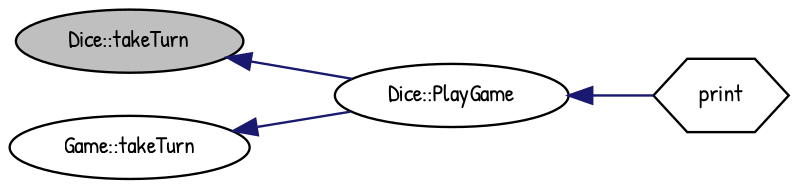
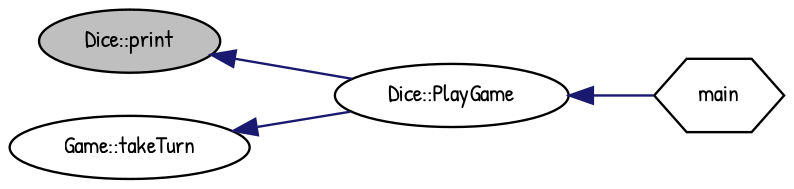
(130, 41) -> (130, 41)
(721, 95) -> (719, 95)
